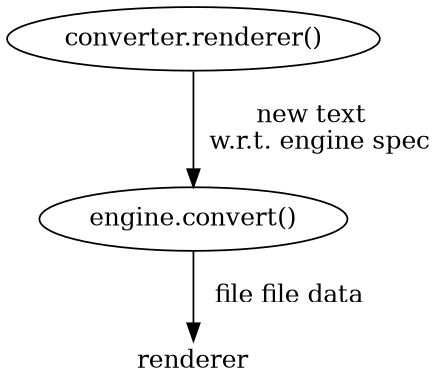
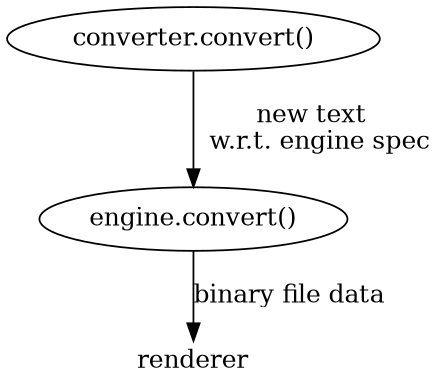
(193, 39) -> (193, 39)
(290, 296) -> (290, 296)
